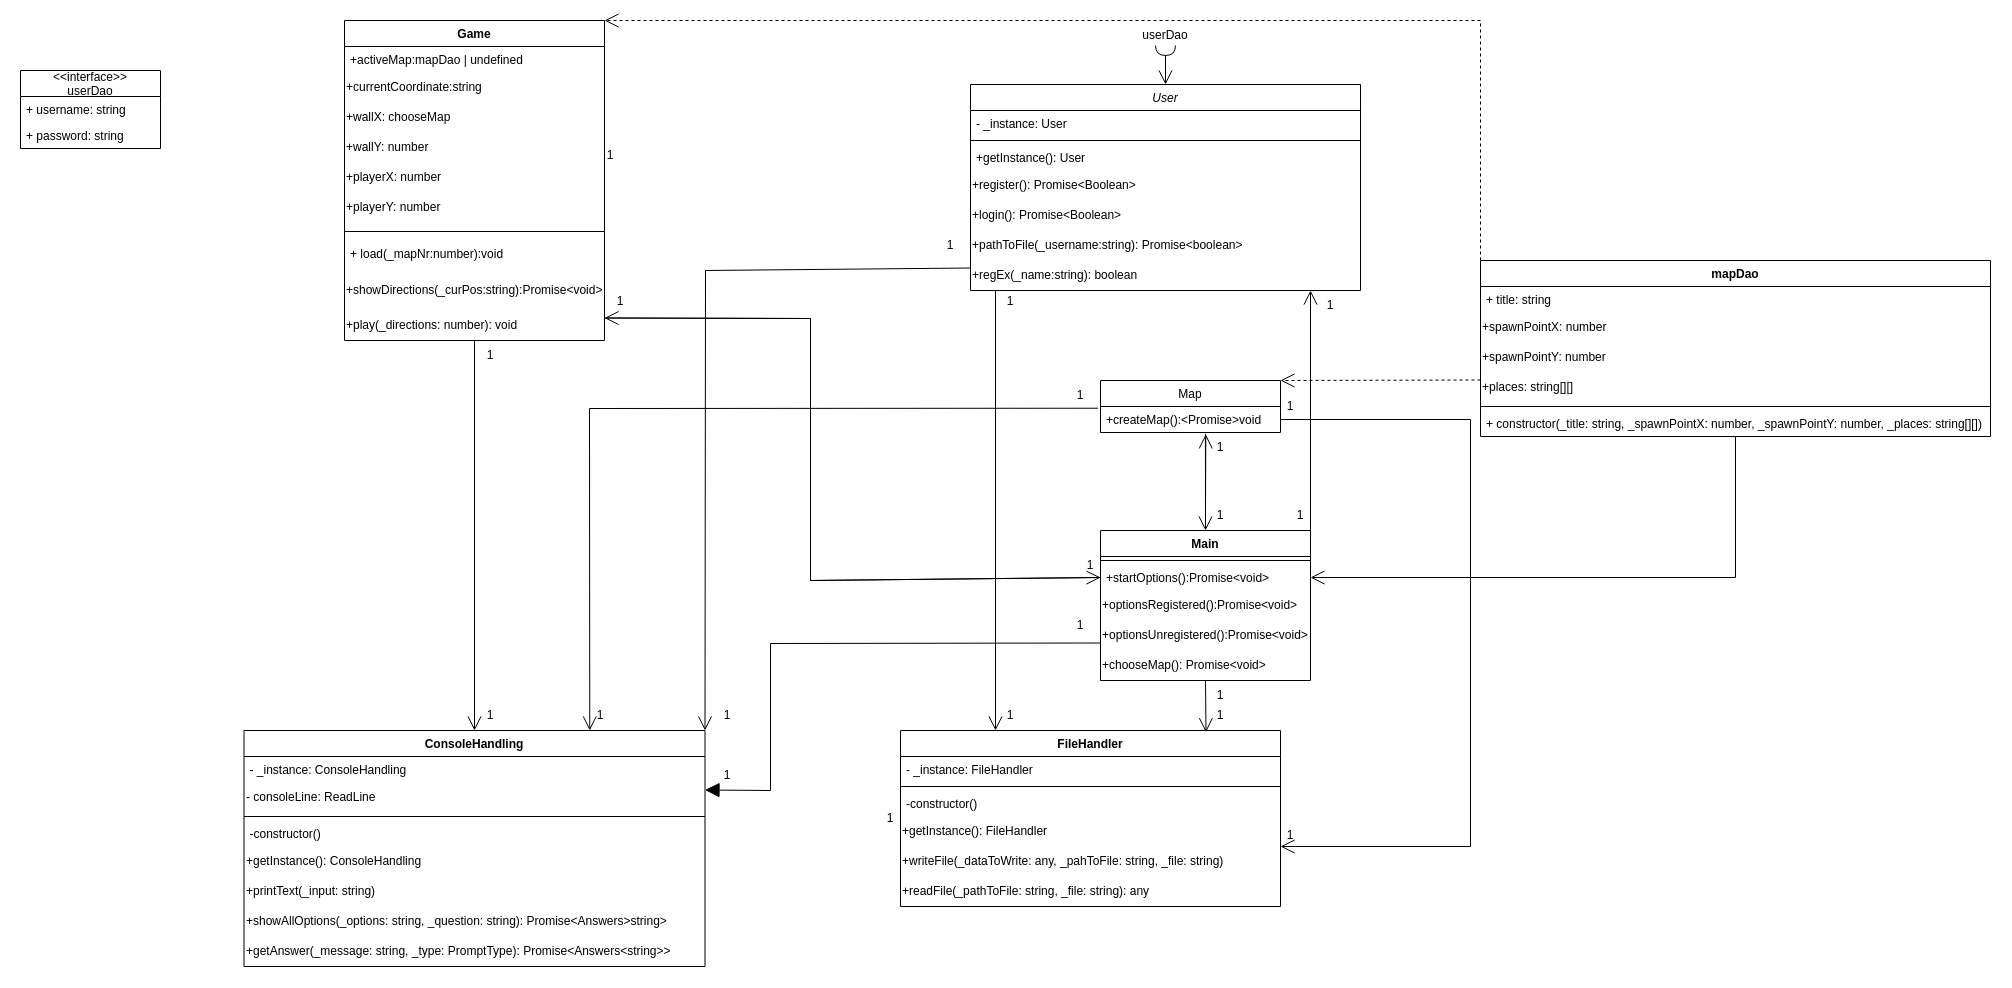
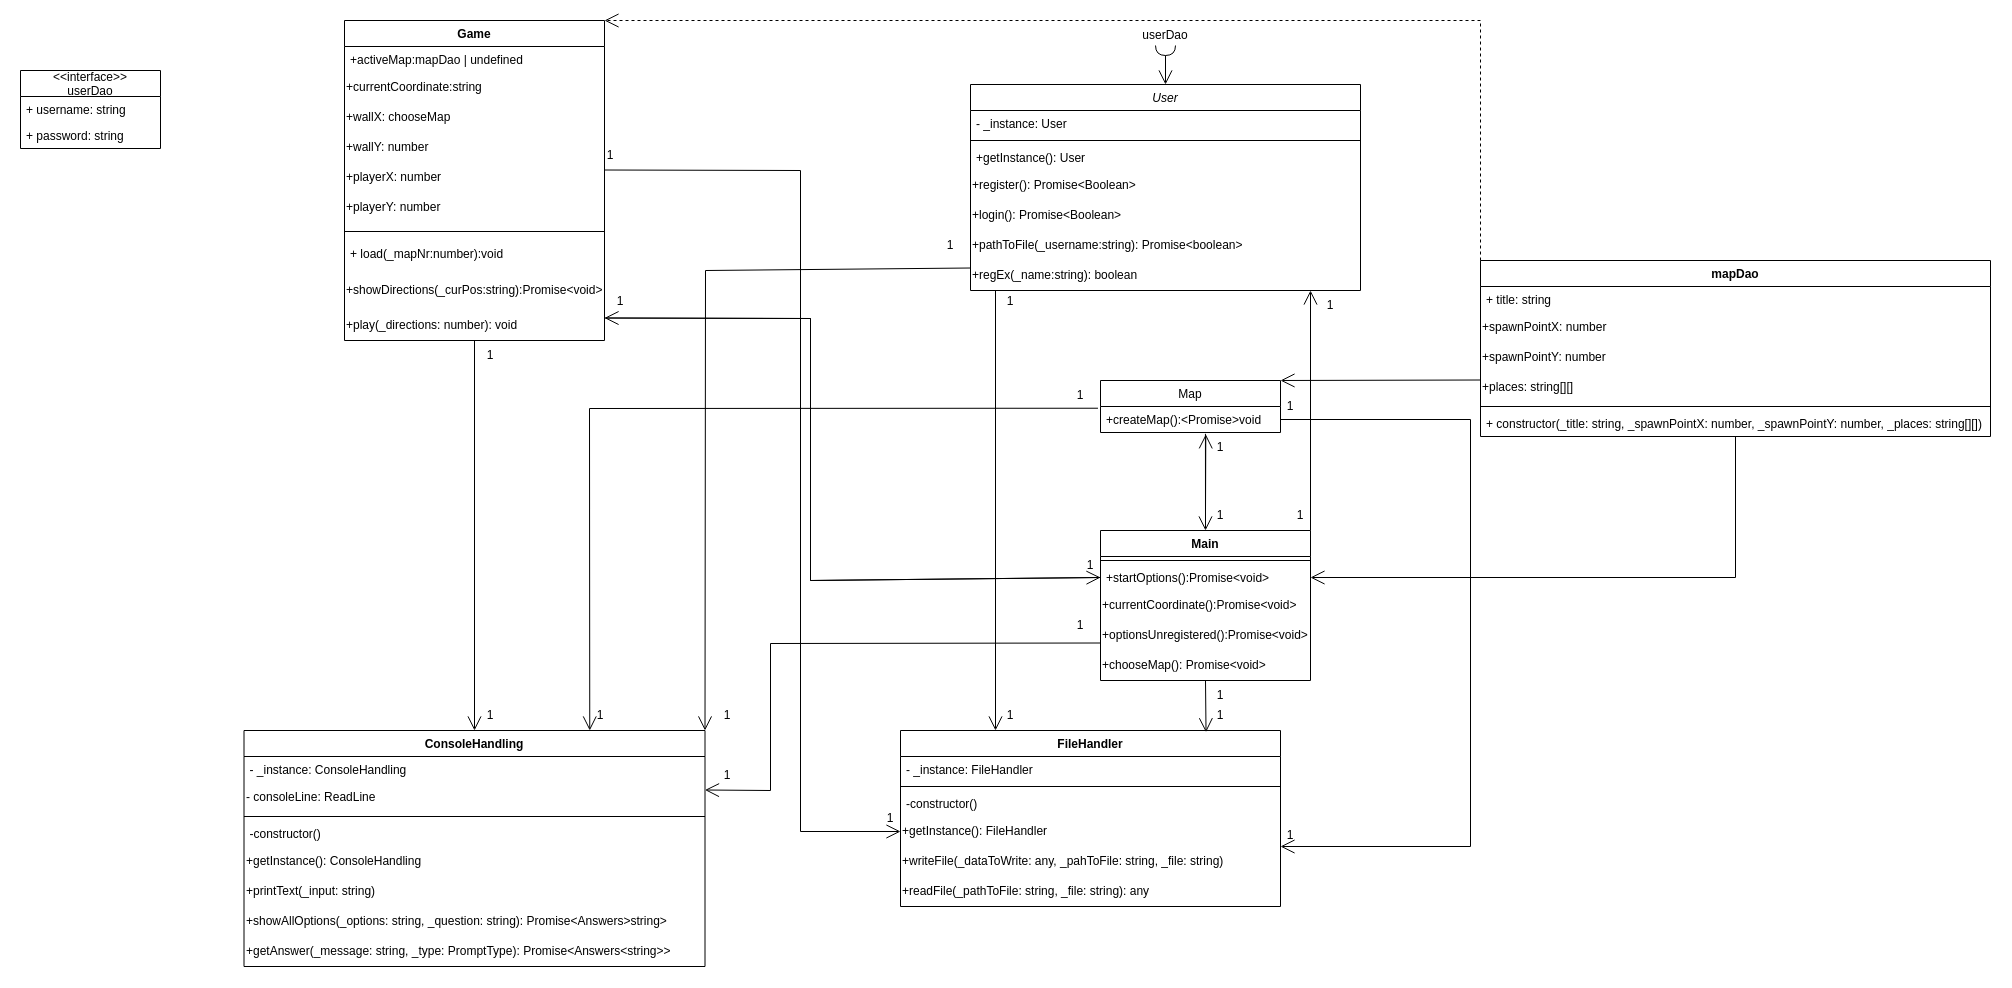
(1381, 380) -> (1381, 380)
none -> (801, 452)
(1207, 606) -> (1207, 606)
(720, 790) -> (714, 790)
